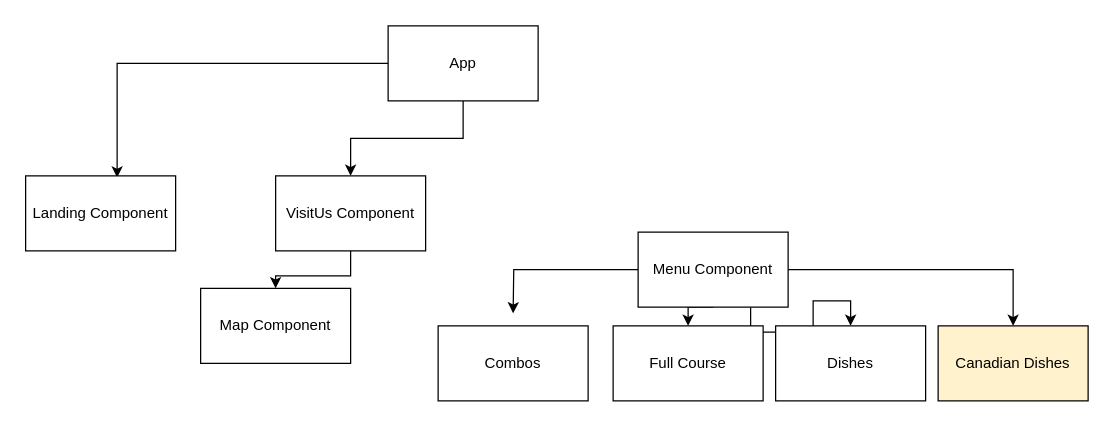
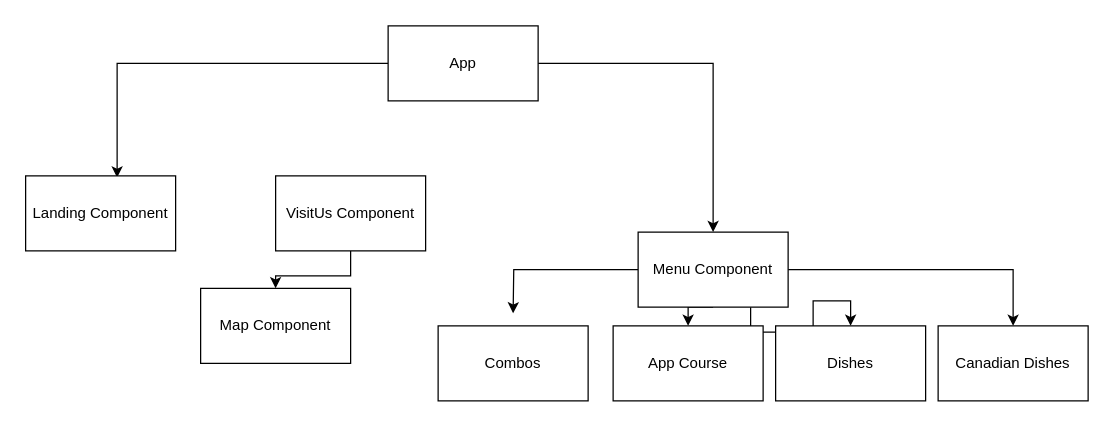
none -> (705, 63)
(411, 138) -> none
(688, 363) -> (688, 363)
(1013, 363) -> (1013, 363)
